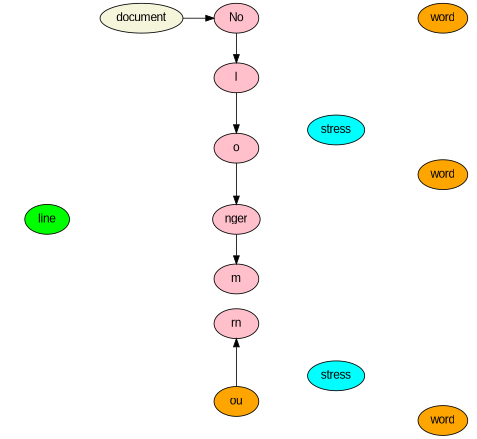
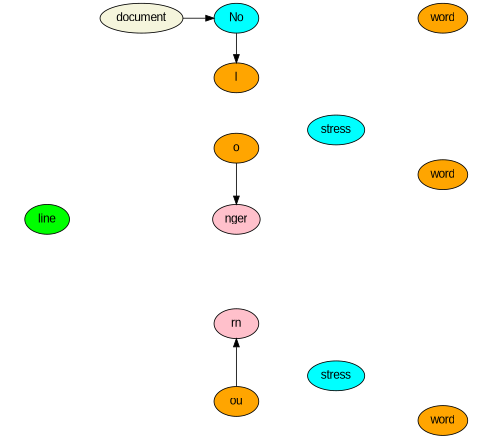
(236, 18) -> (236, 18)
(236, 78) -> (236, 78)
(236, 109) -> none
(236, 148) -> (236, 148)
(236, 279) -> none
